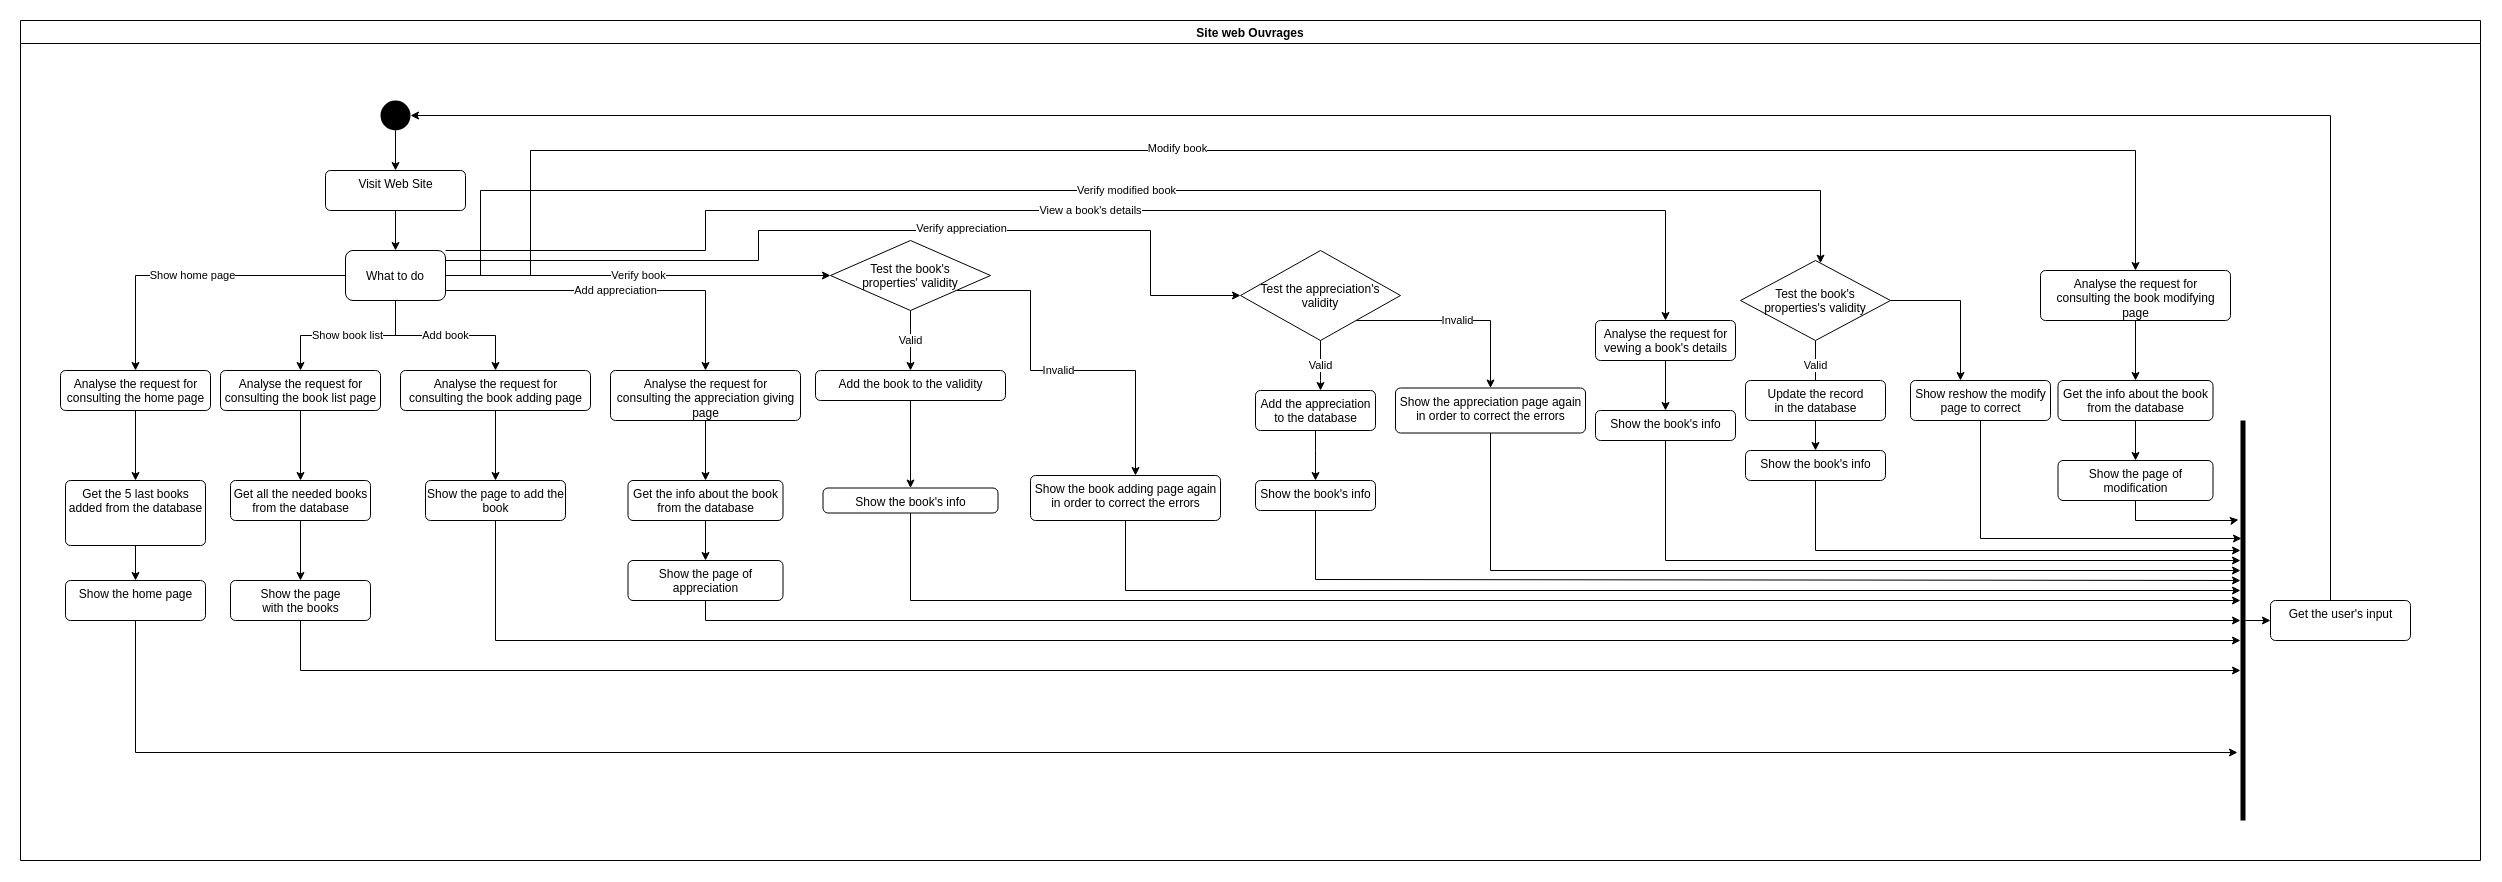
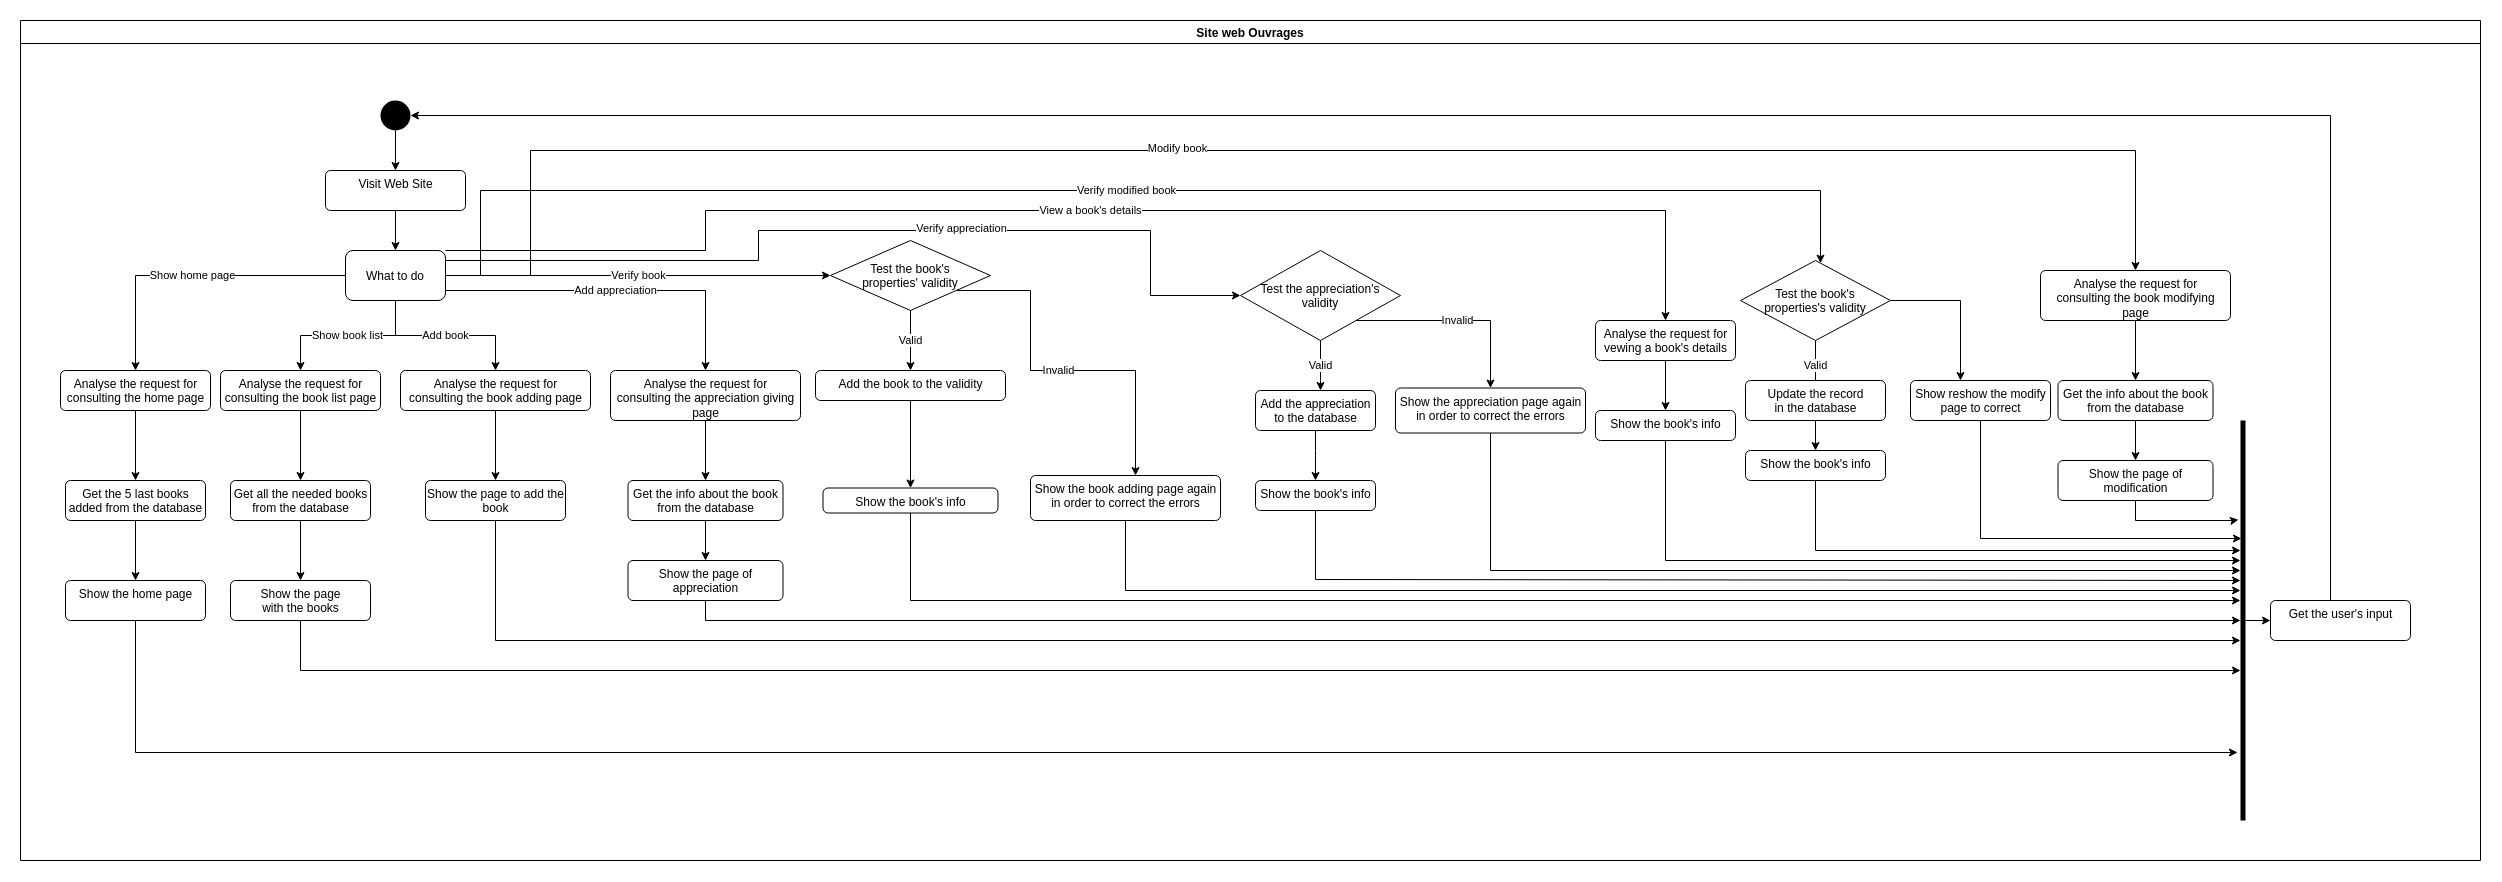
(136, 513) -> (136, 501)
